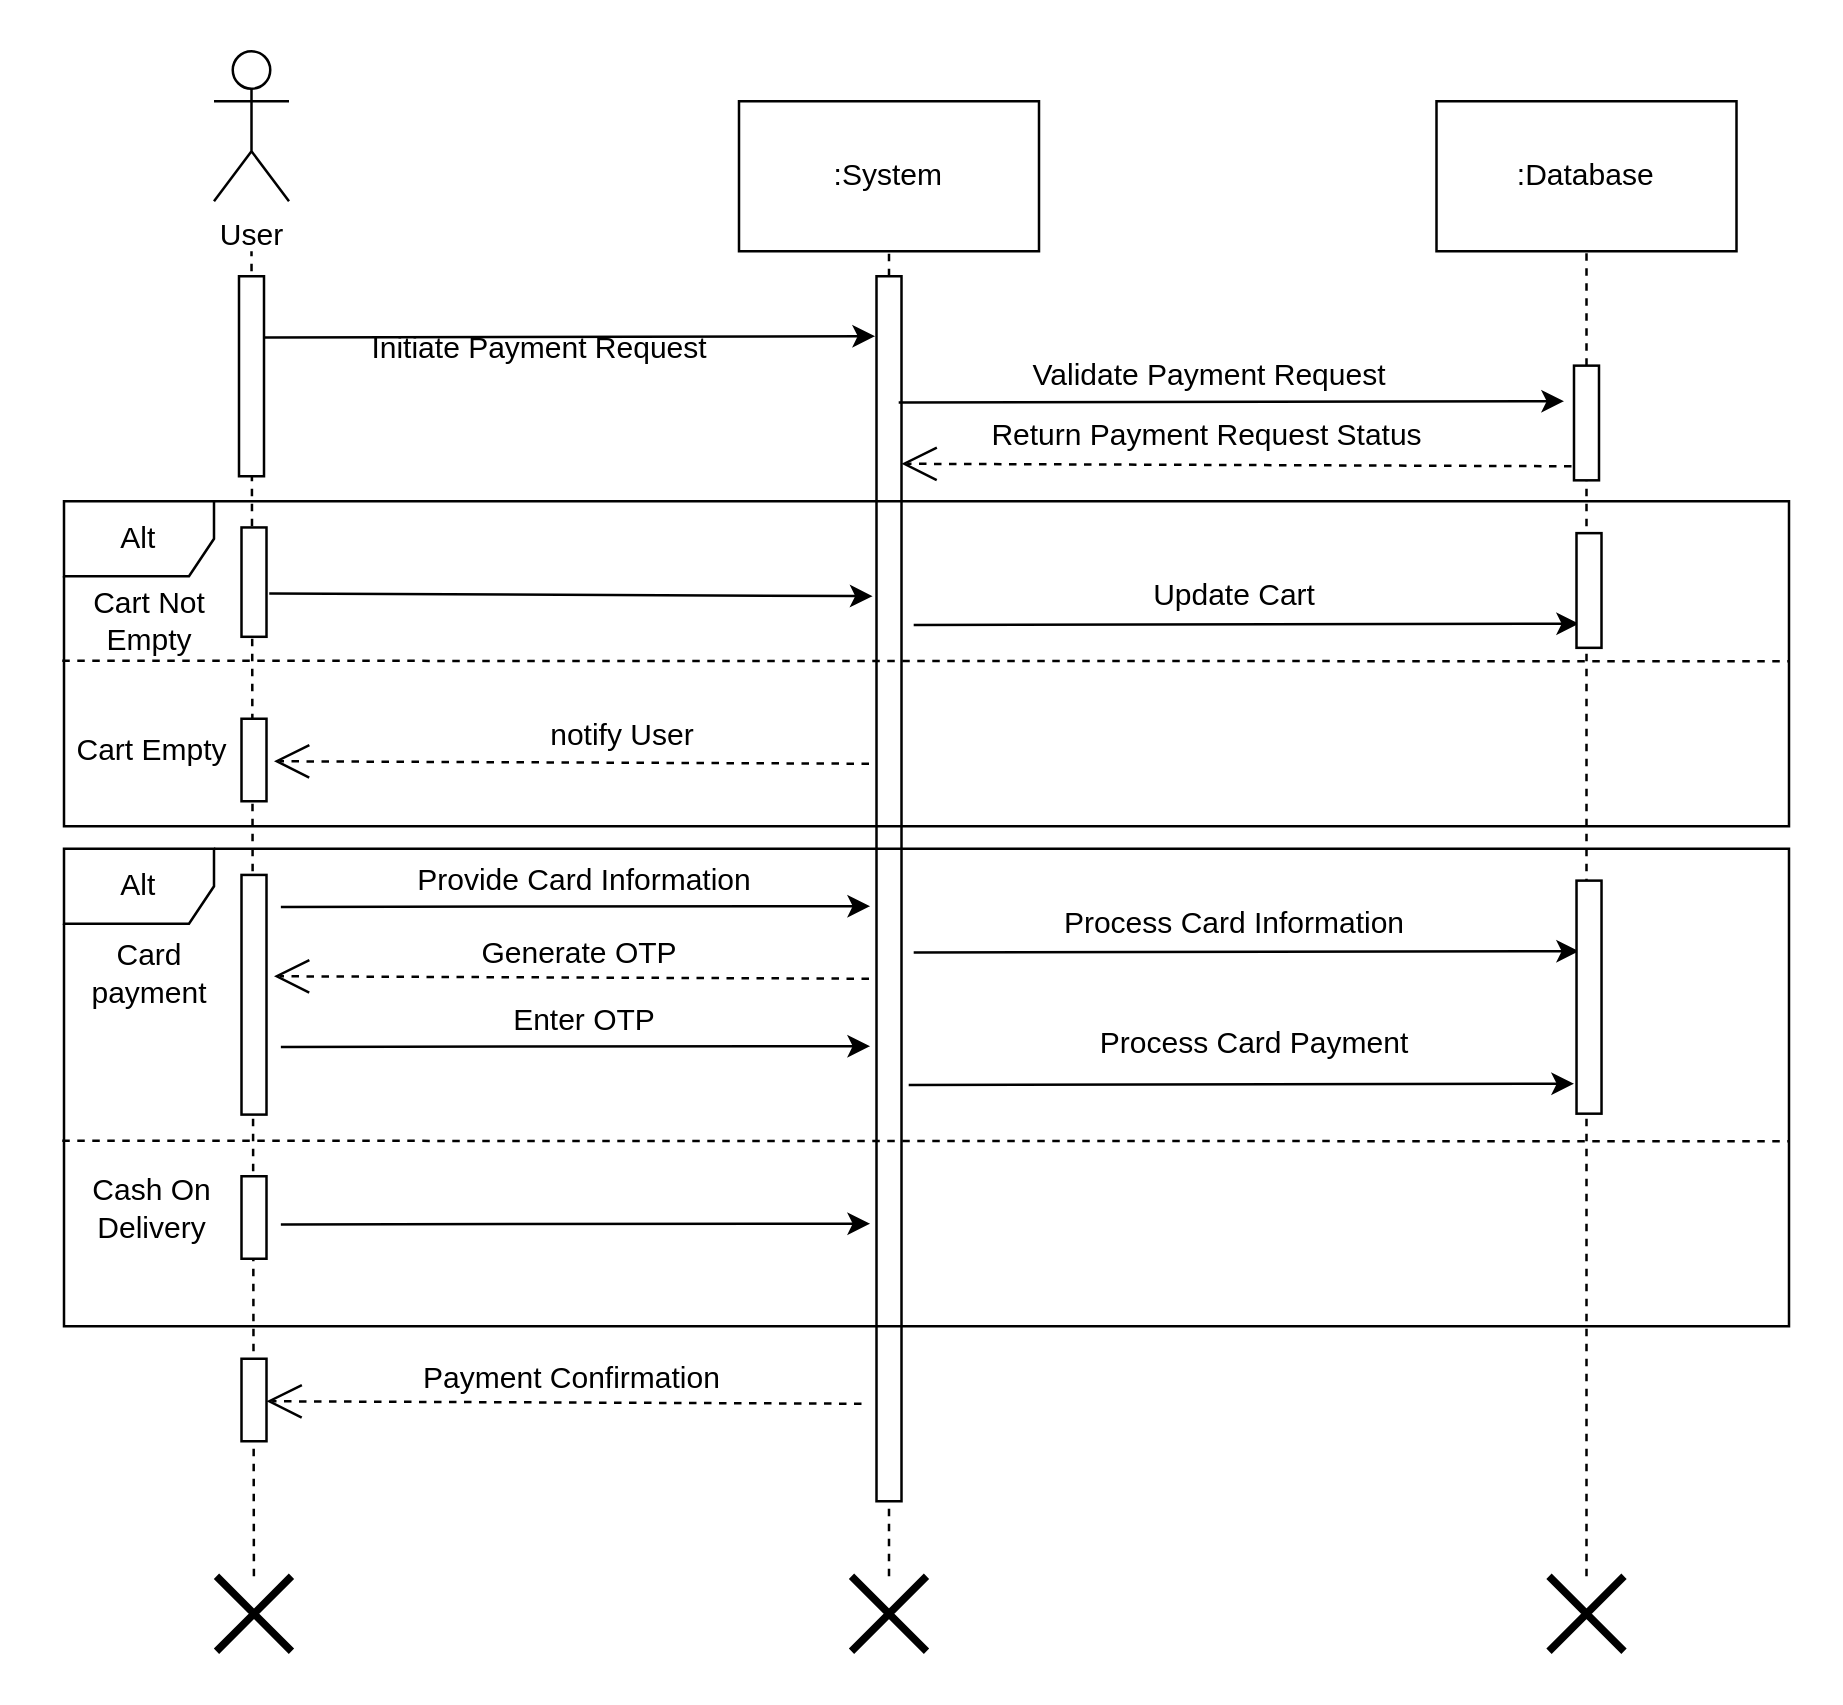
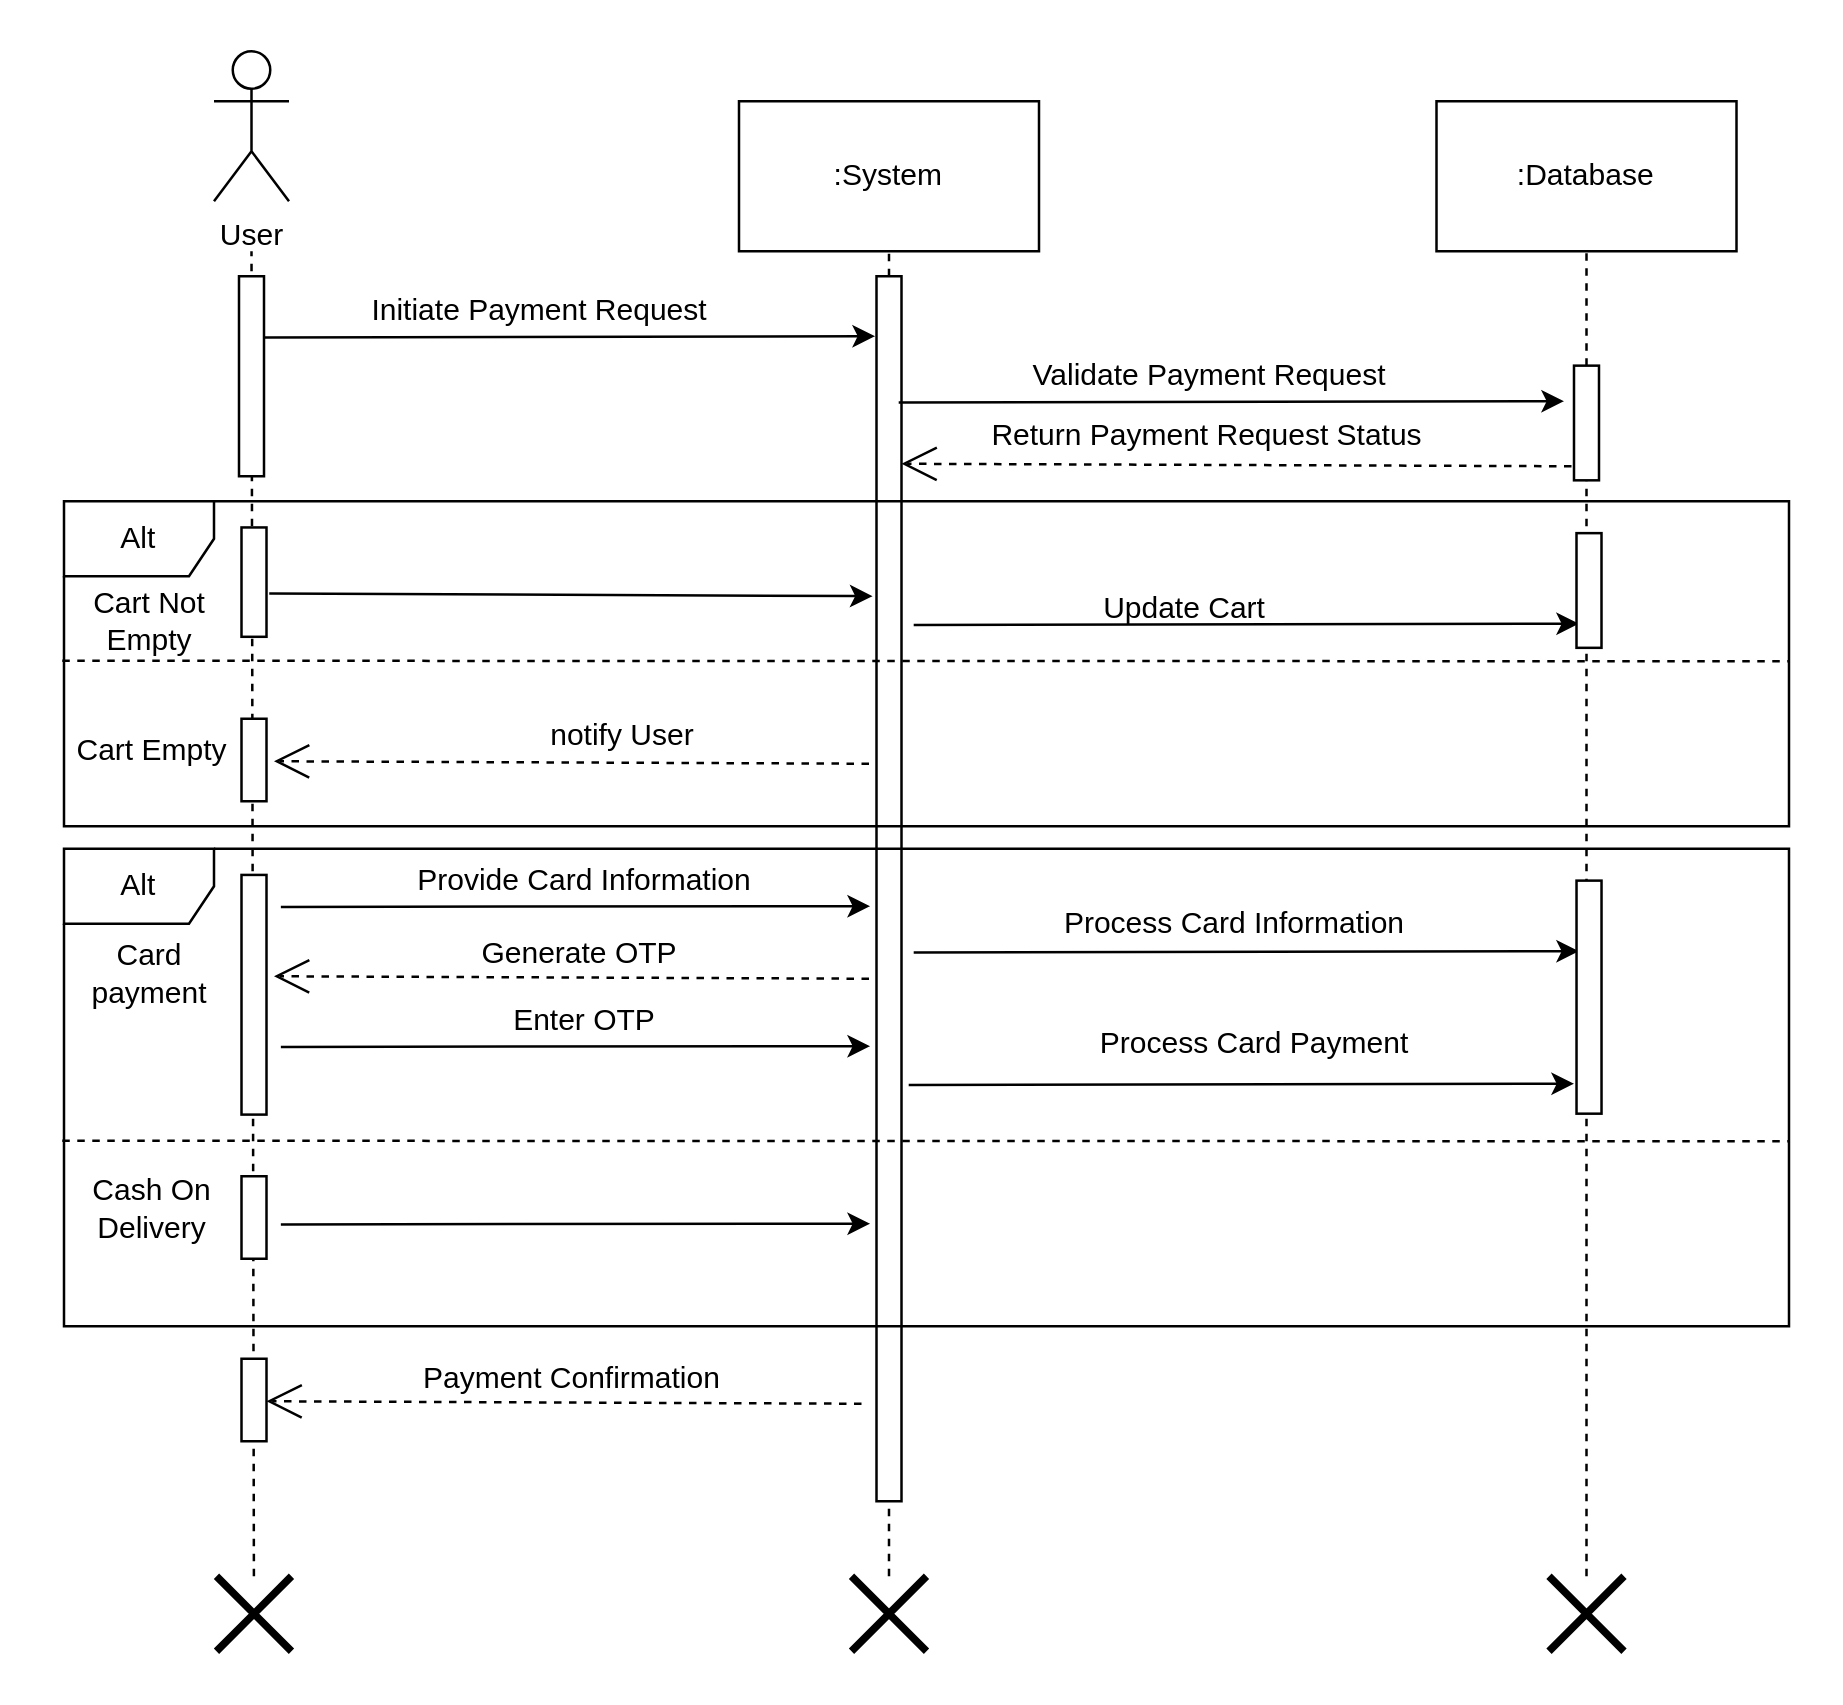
(539, 349) -> (539, 311)
(1234, 596) -> (1184, 609)
